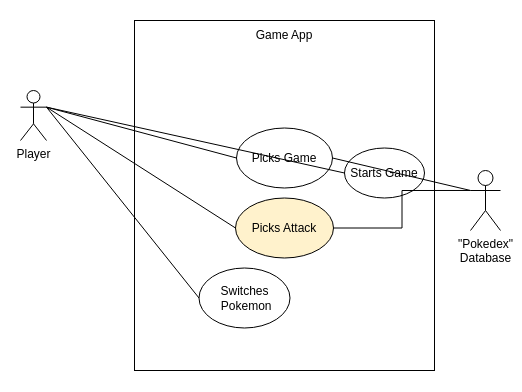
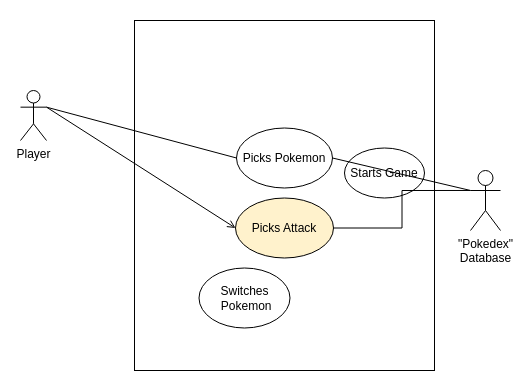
(285, 36) -> none
(205, 142) -> none
(285, 159) -> (285, 159)
(125, 205) -> none
(231, 225) -> (231, 225)
